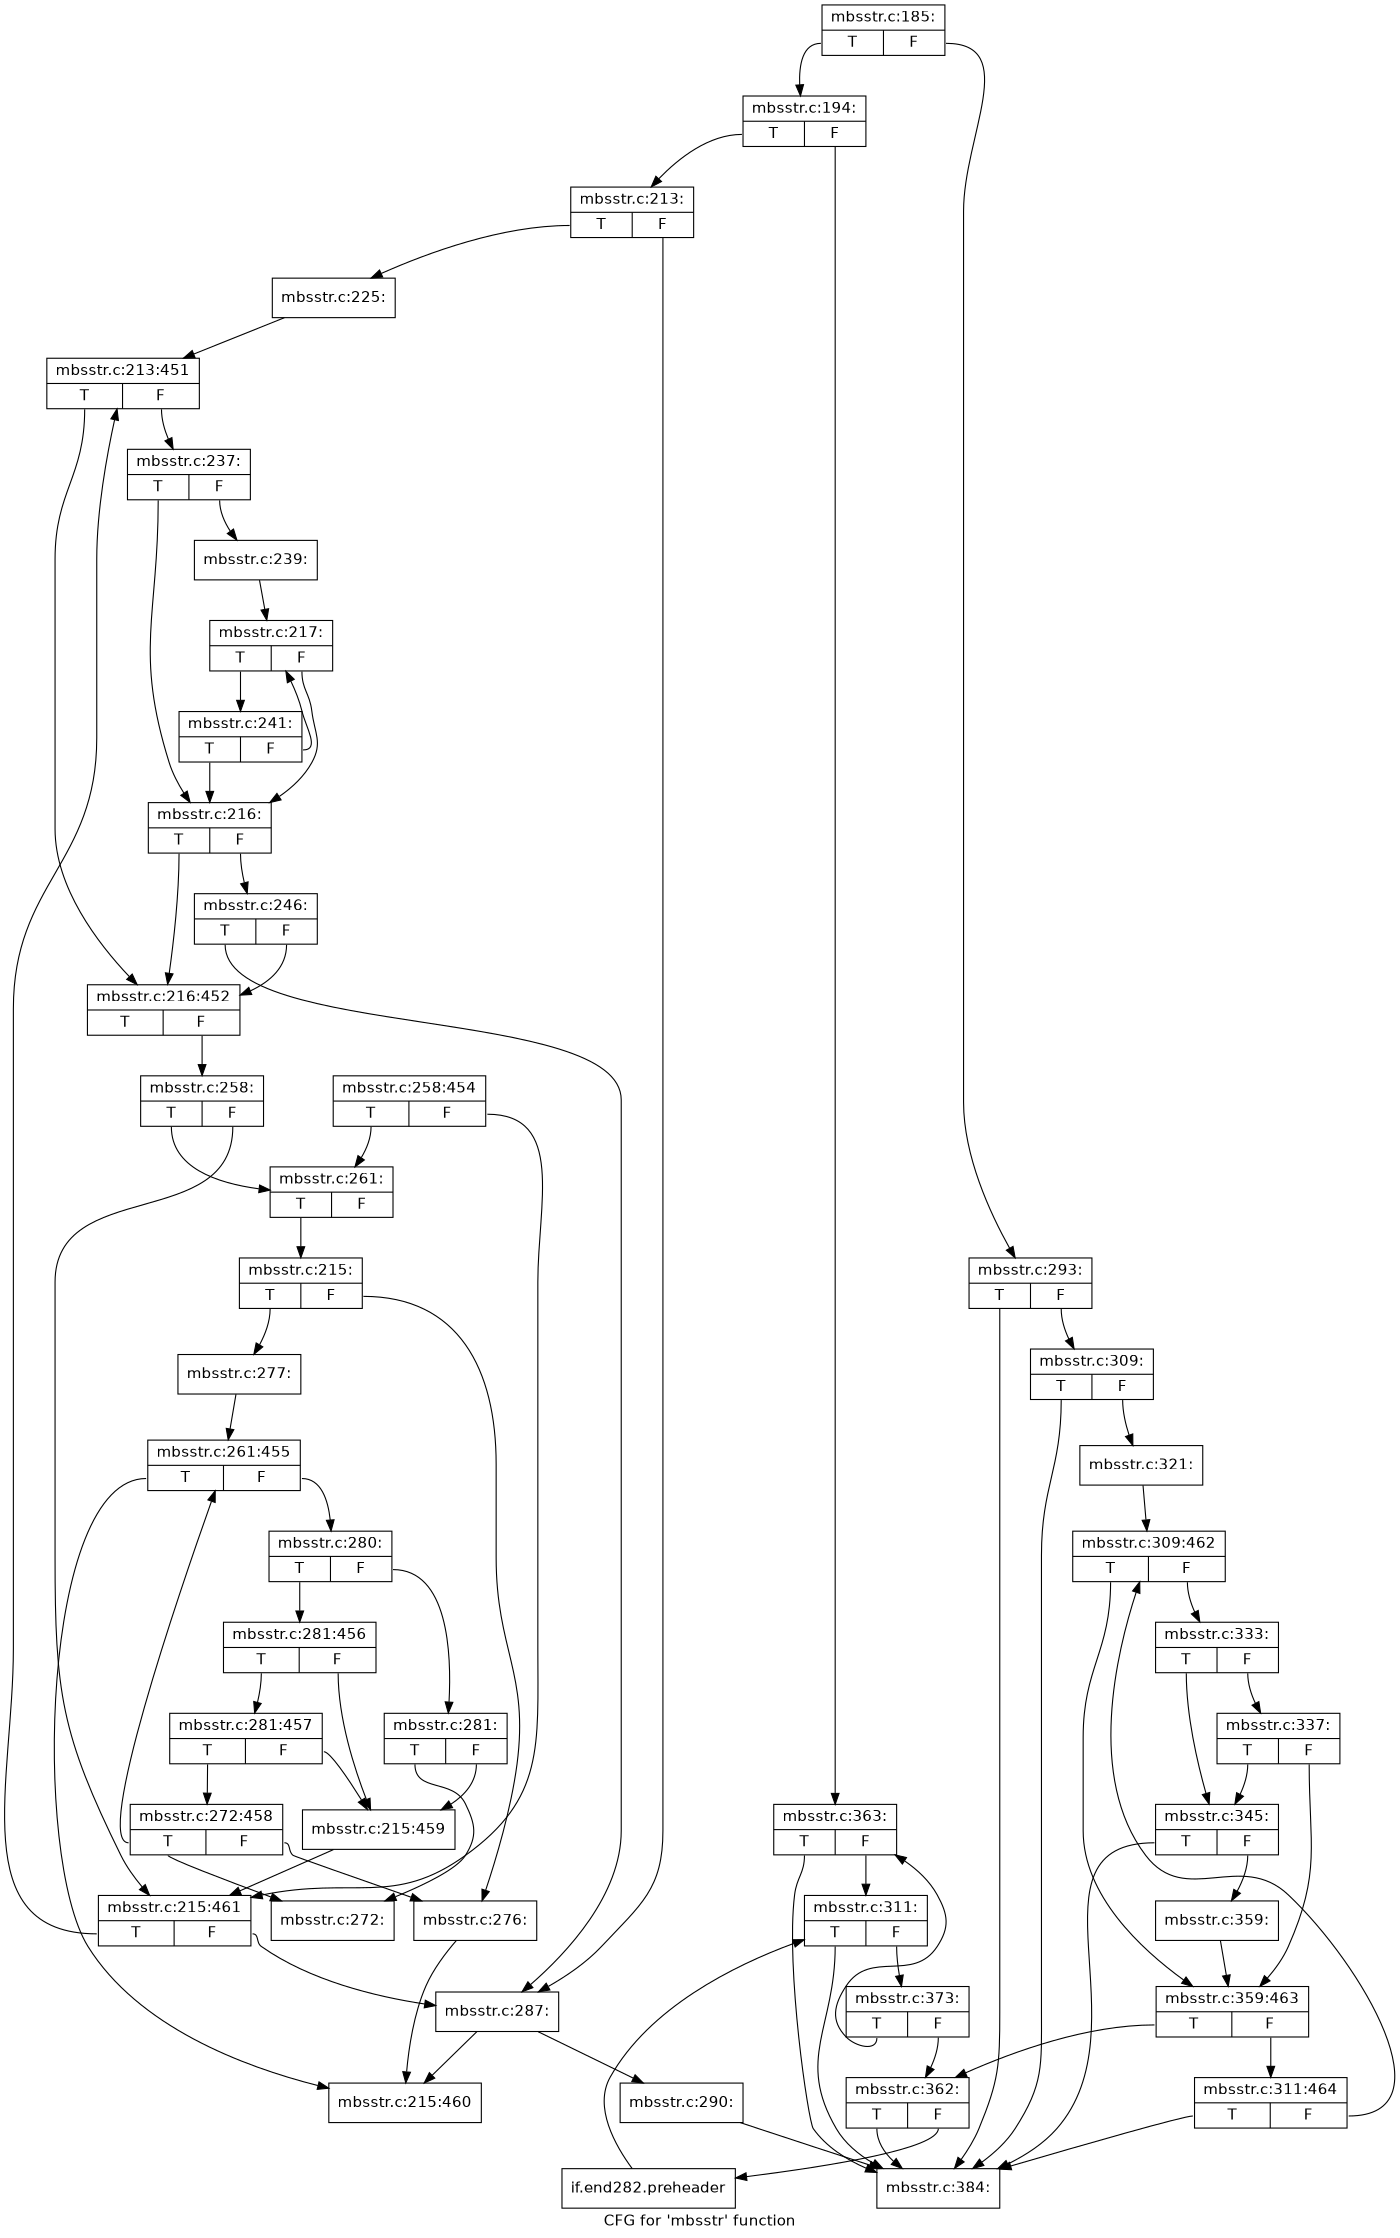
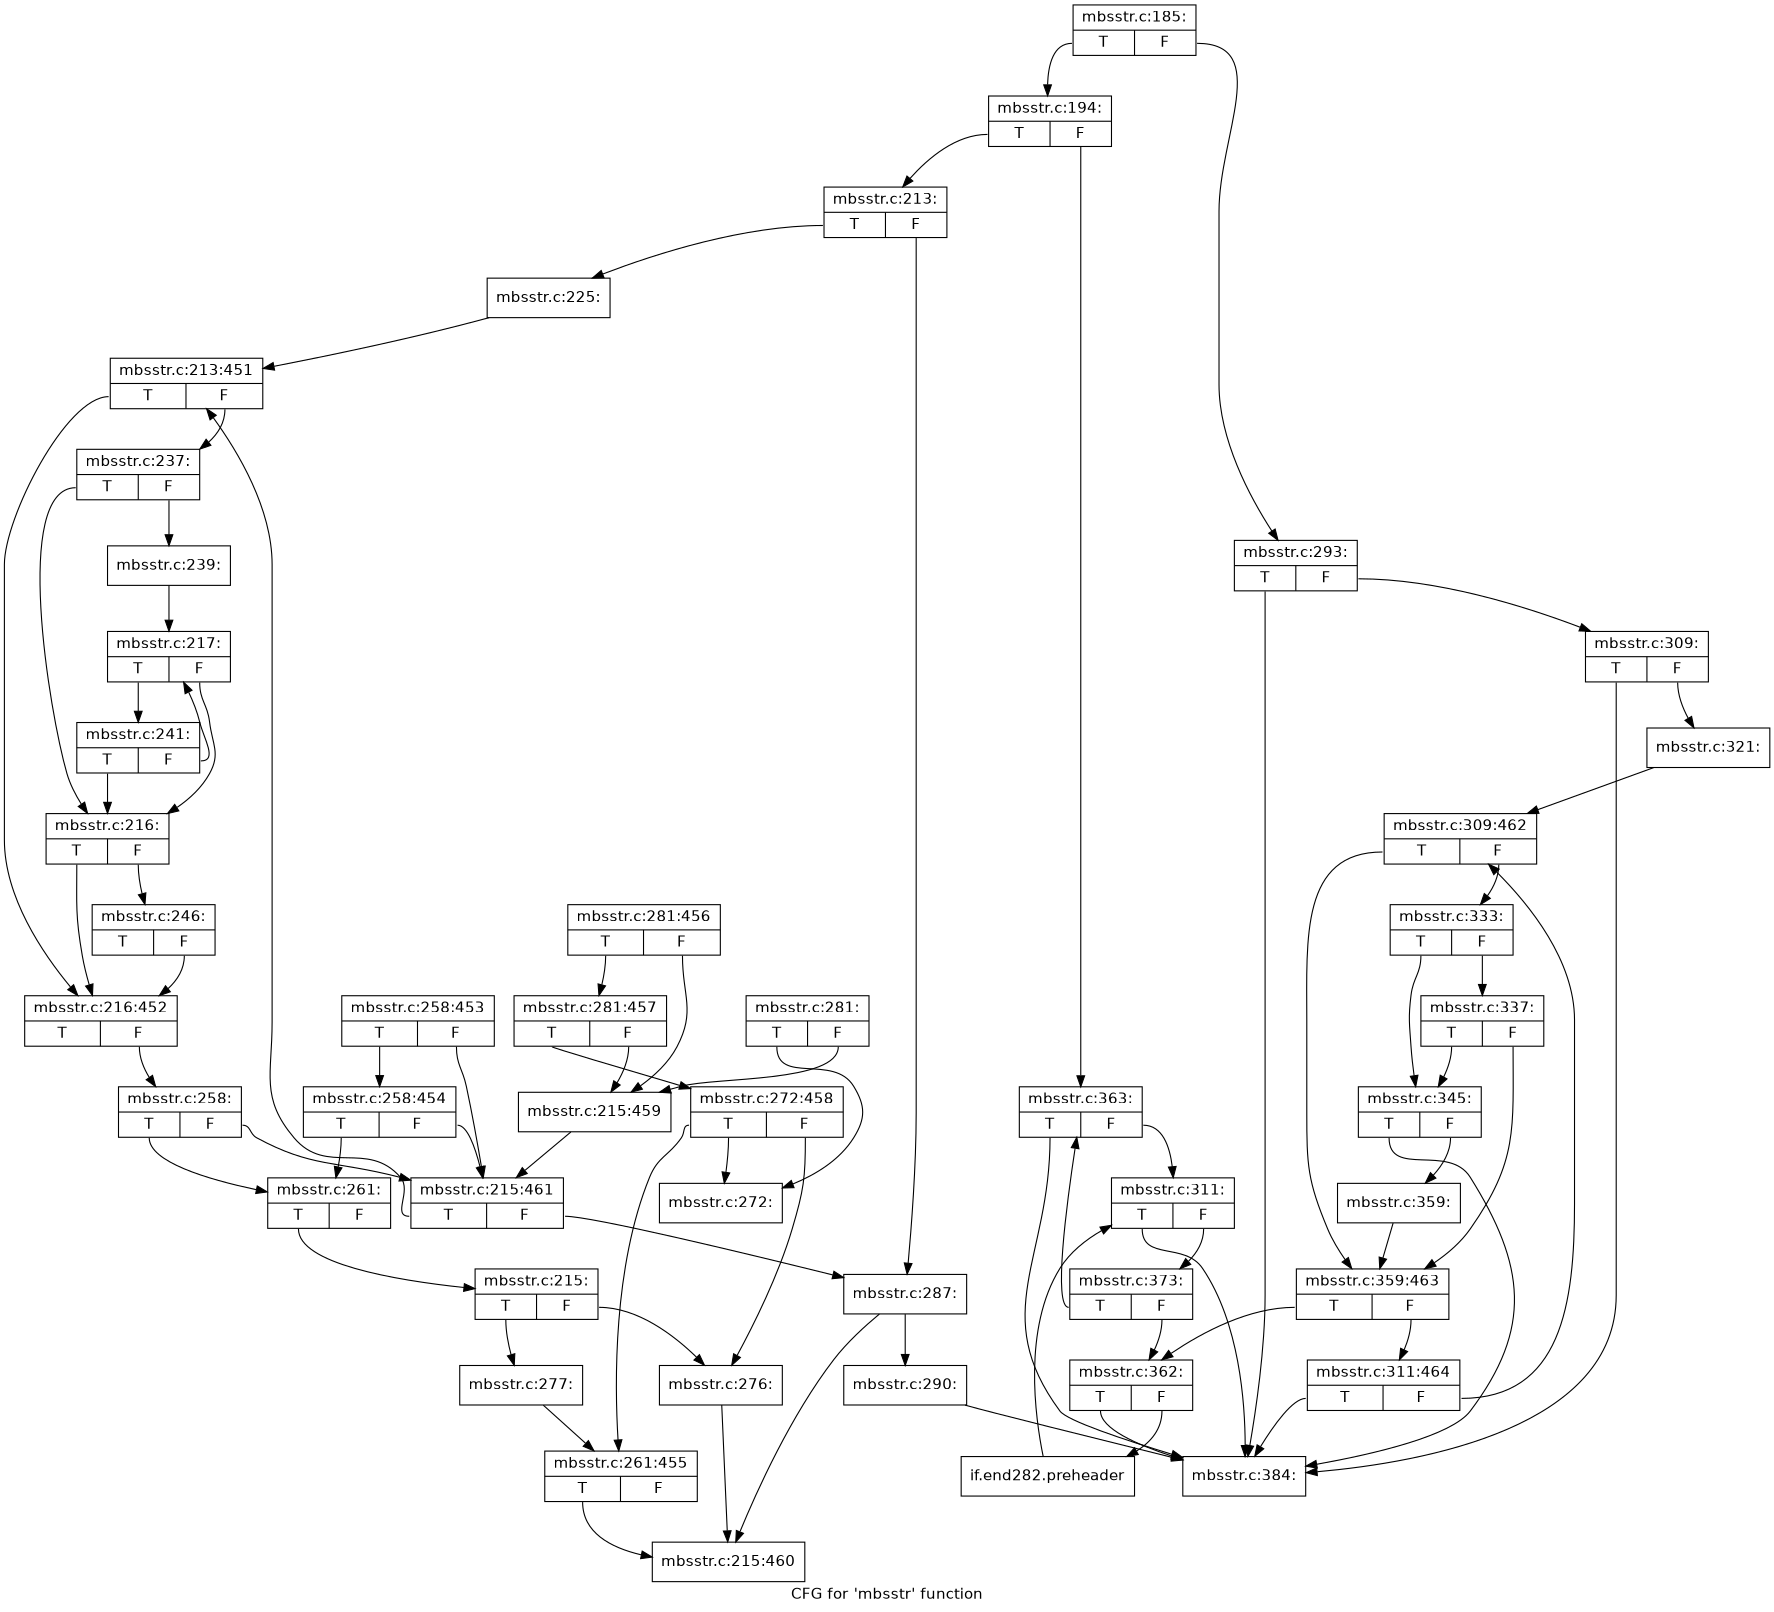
none -> (418, 1021)
(621, 1334) -> none
(330, 1556) -> none
